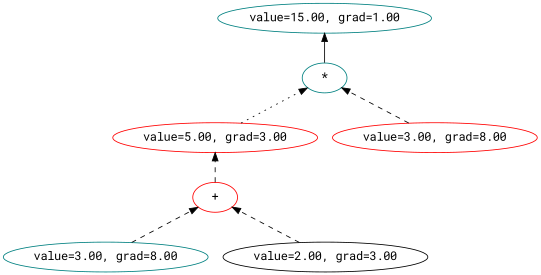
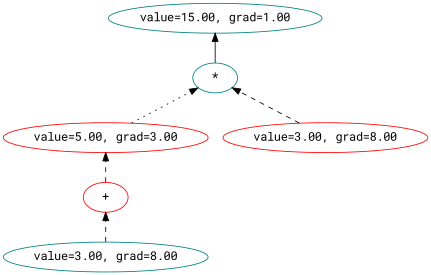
(325, 257) -> none
